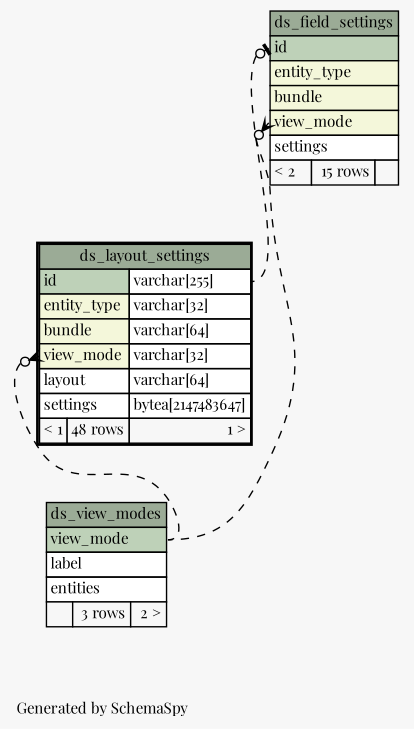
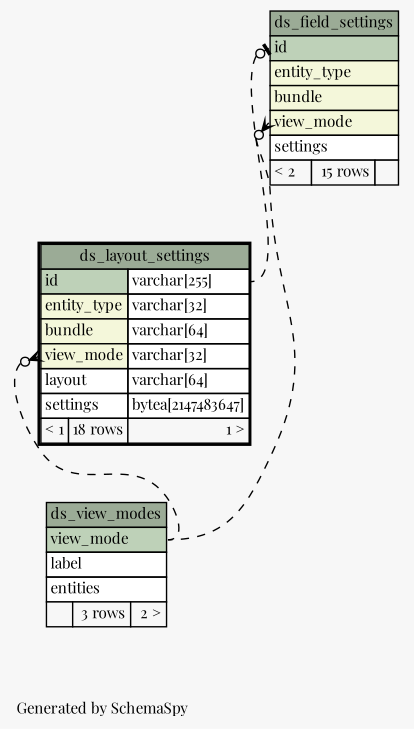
(98, 430) -> (98, 430)
